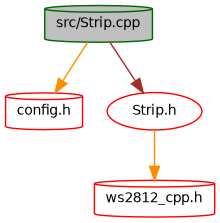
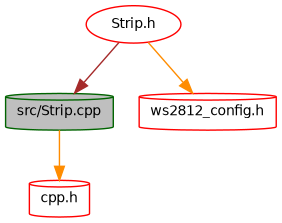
(123, 62) -> (102, 62)
(44, 111) -> (59, 199)
(155, 199) -> (208, 112)
